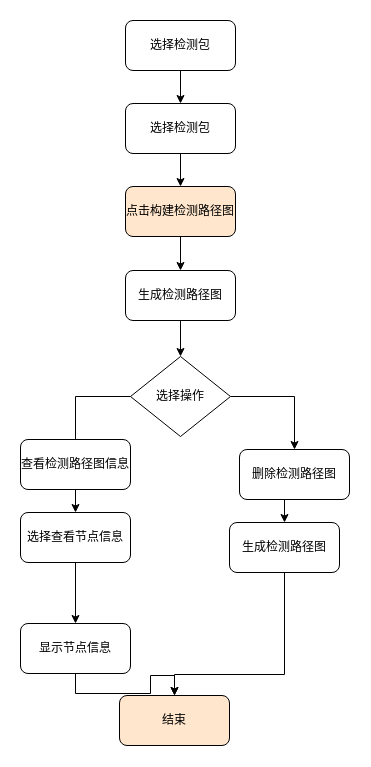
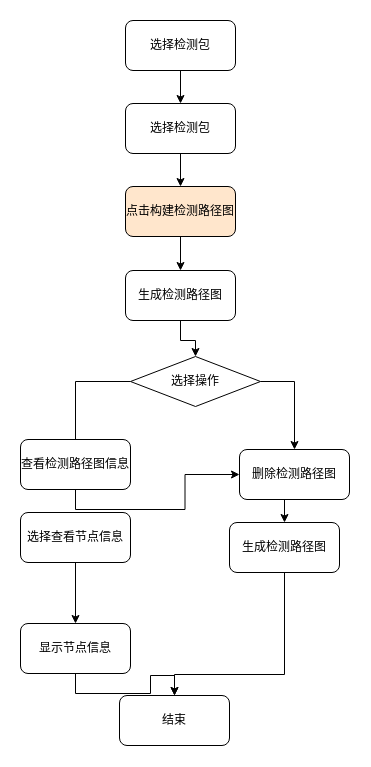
(181, 397) -> (196, 382)
(76, 504) -> (168, 510)
(175, 721) -> (175, 721)
